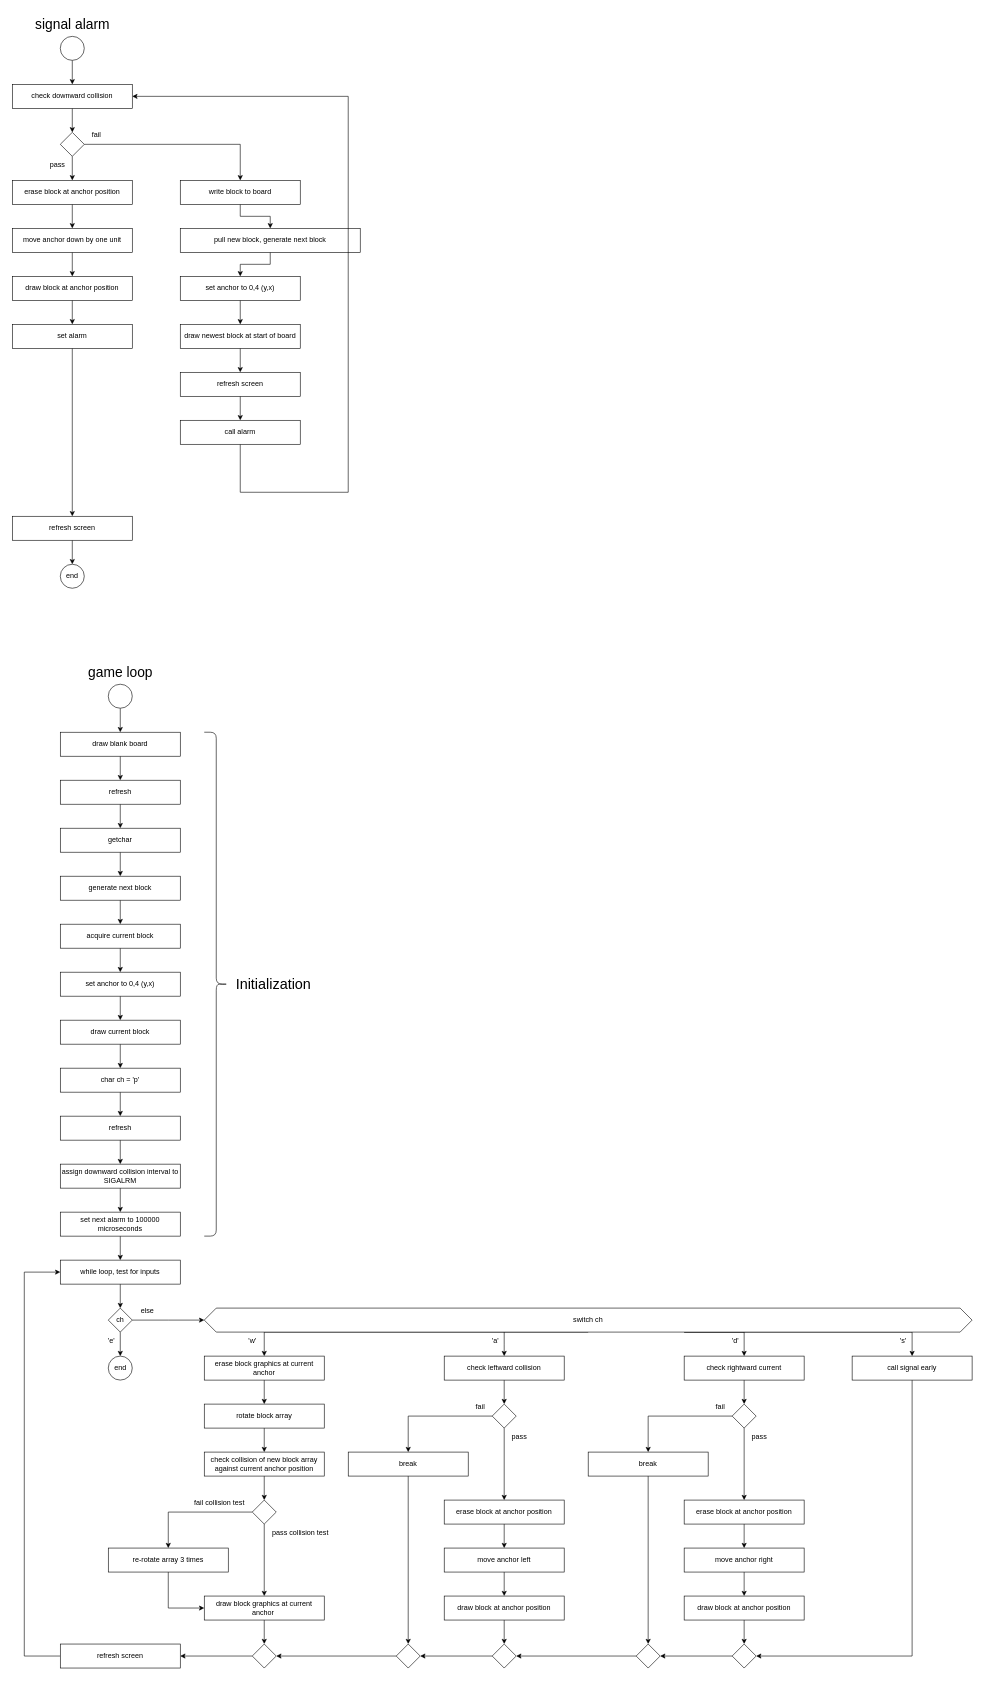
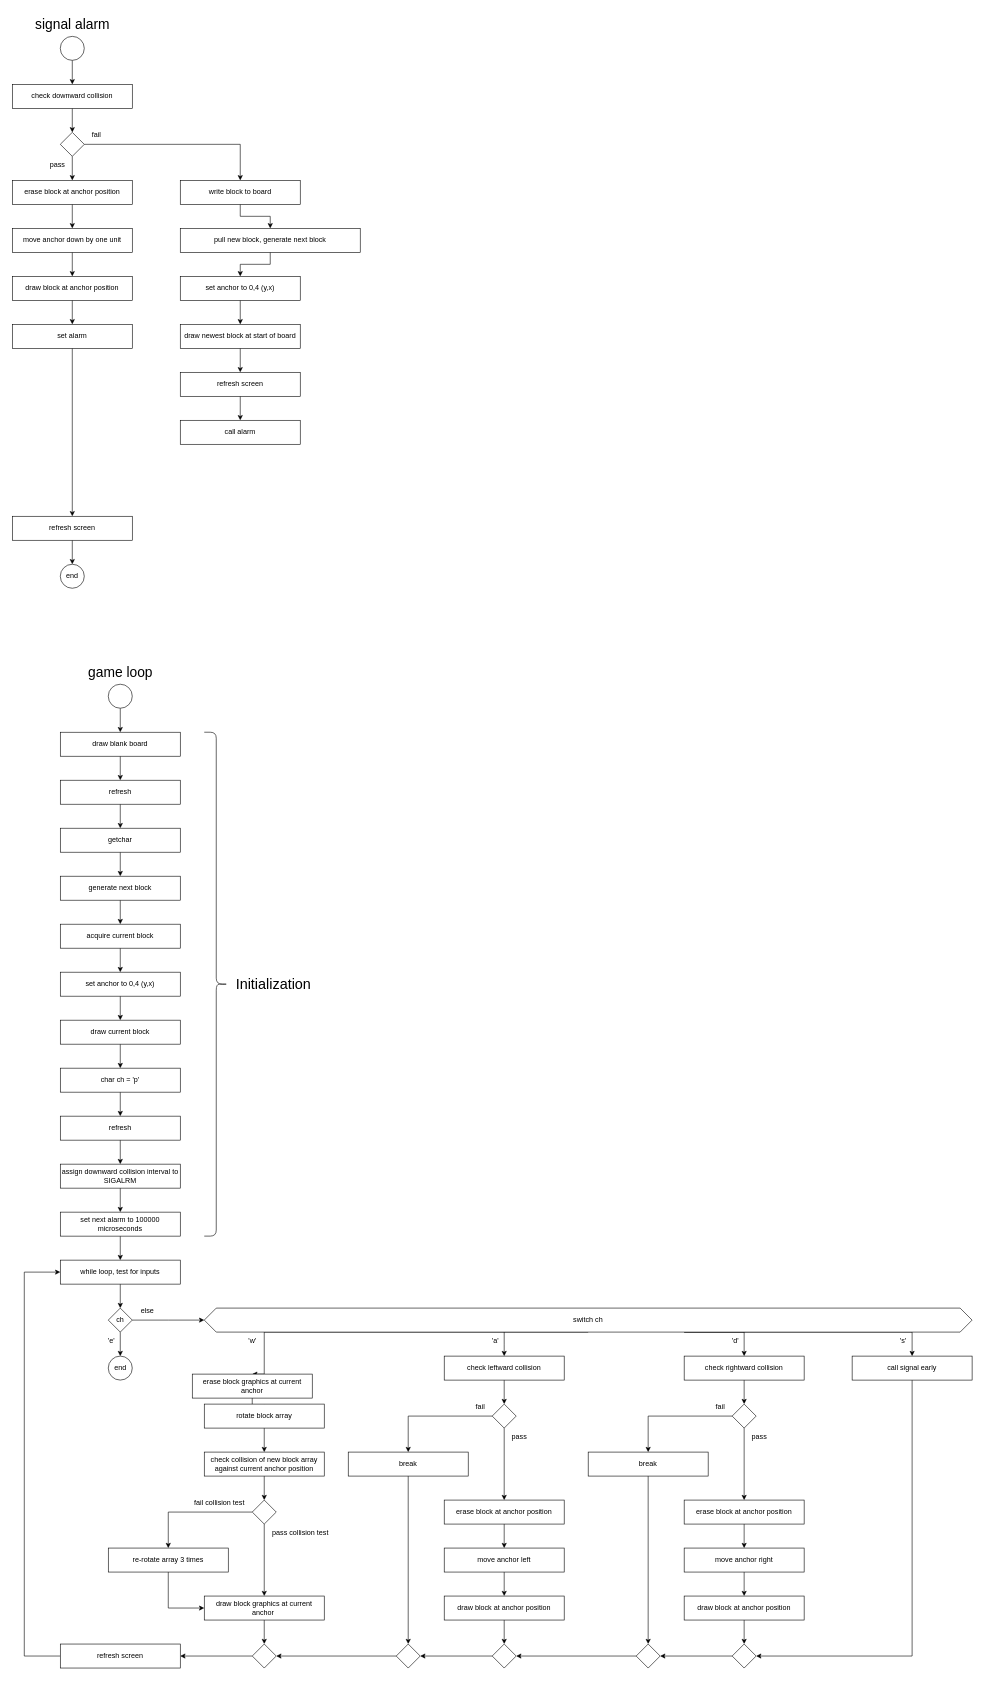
(243, 96) -> none
(264, 1368) -> (252, 1386)
(744, 1368) -> (744, 1368)
